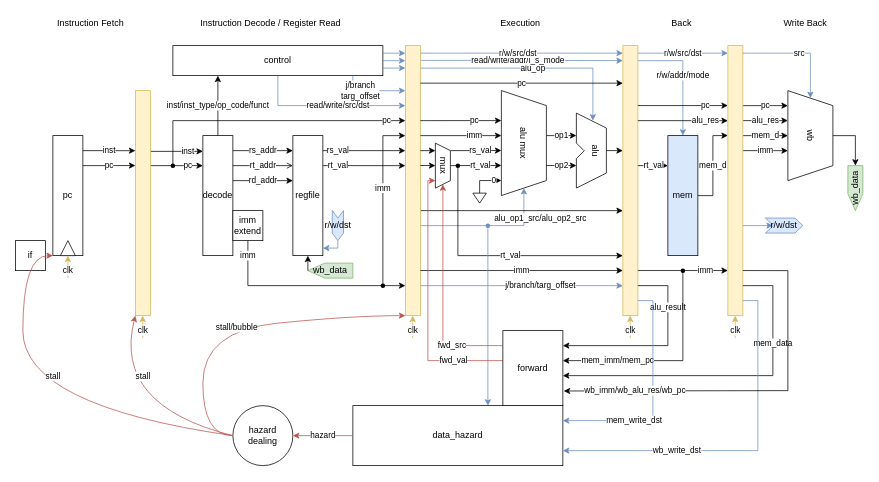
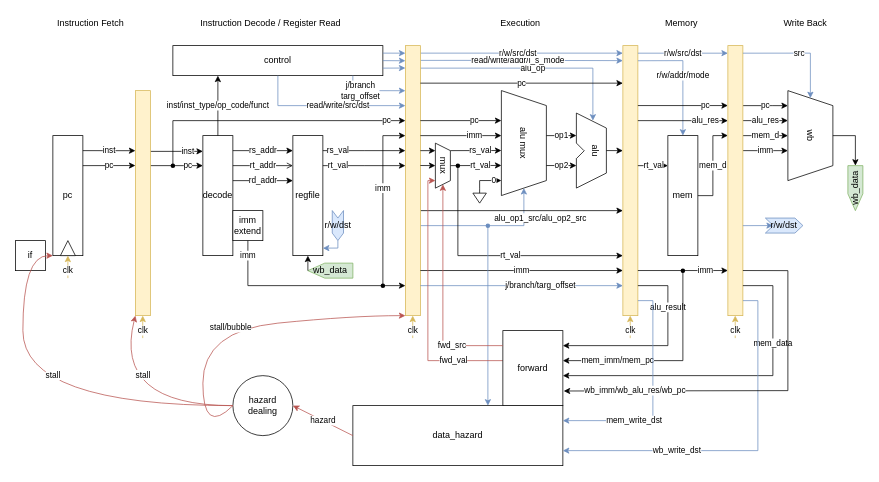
(682, 23) -> (682, 23)
(683, 195) -> (683, 195)
(263, 435) -> (263, 405)
